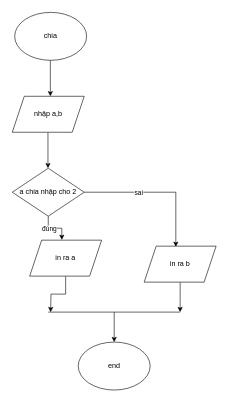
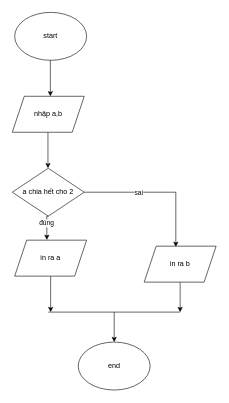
(51, 36) -> (51, 36)
(48, 192) -> (48, 192)
(66, 258) -> (51, 258)
